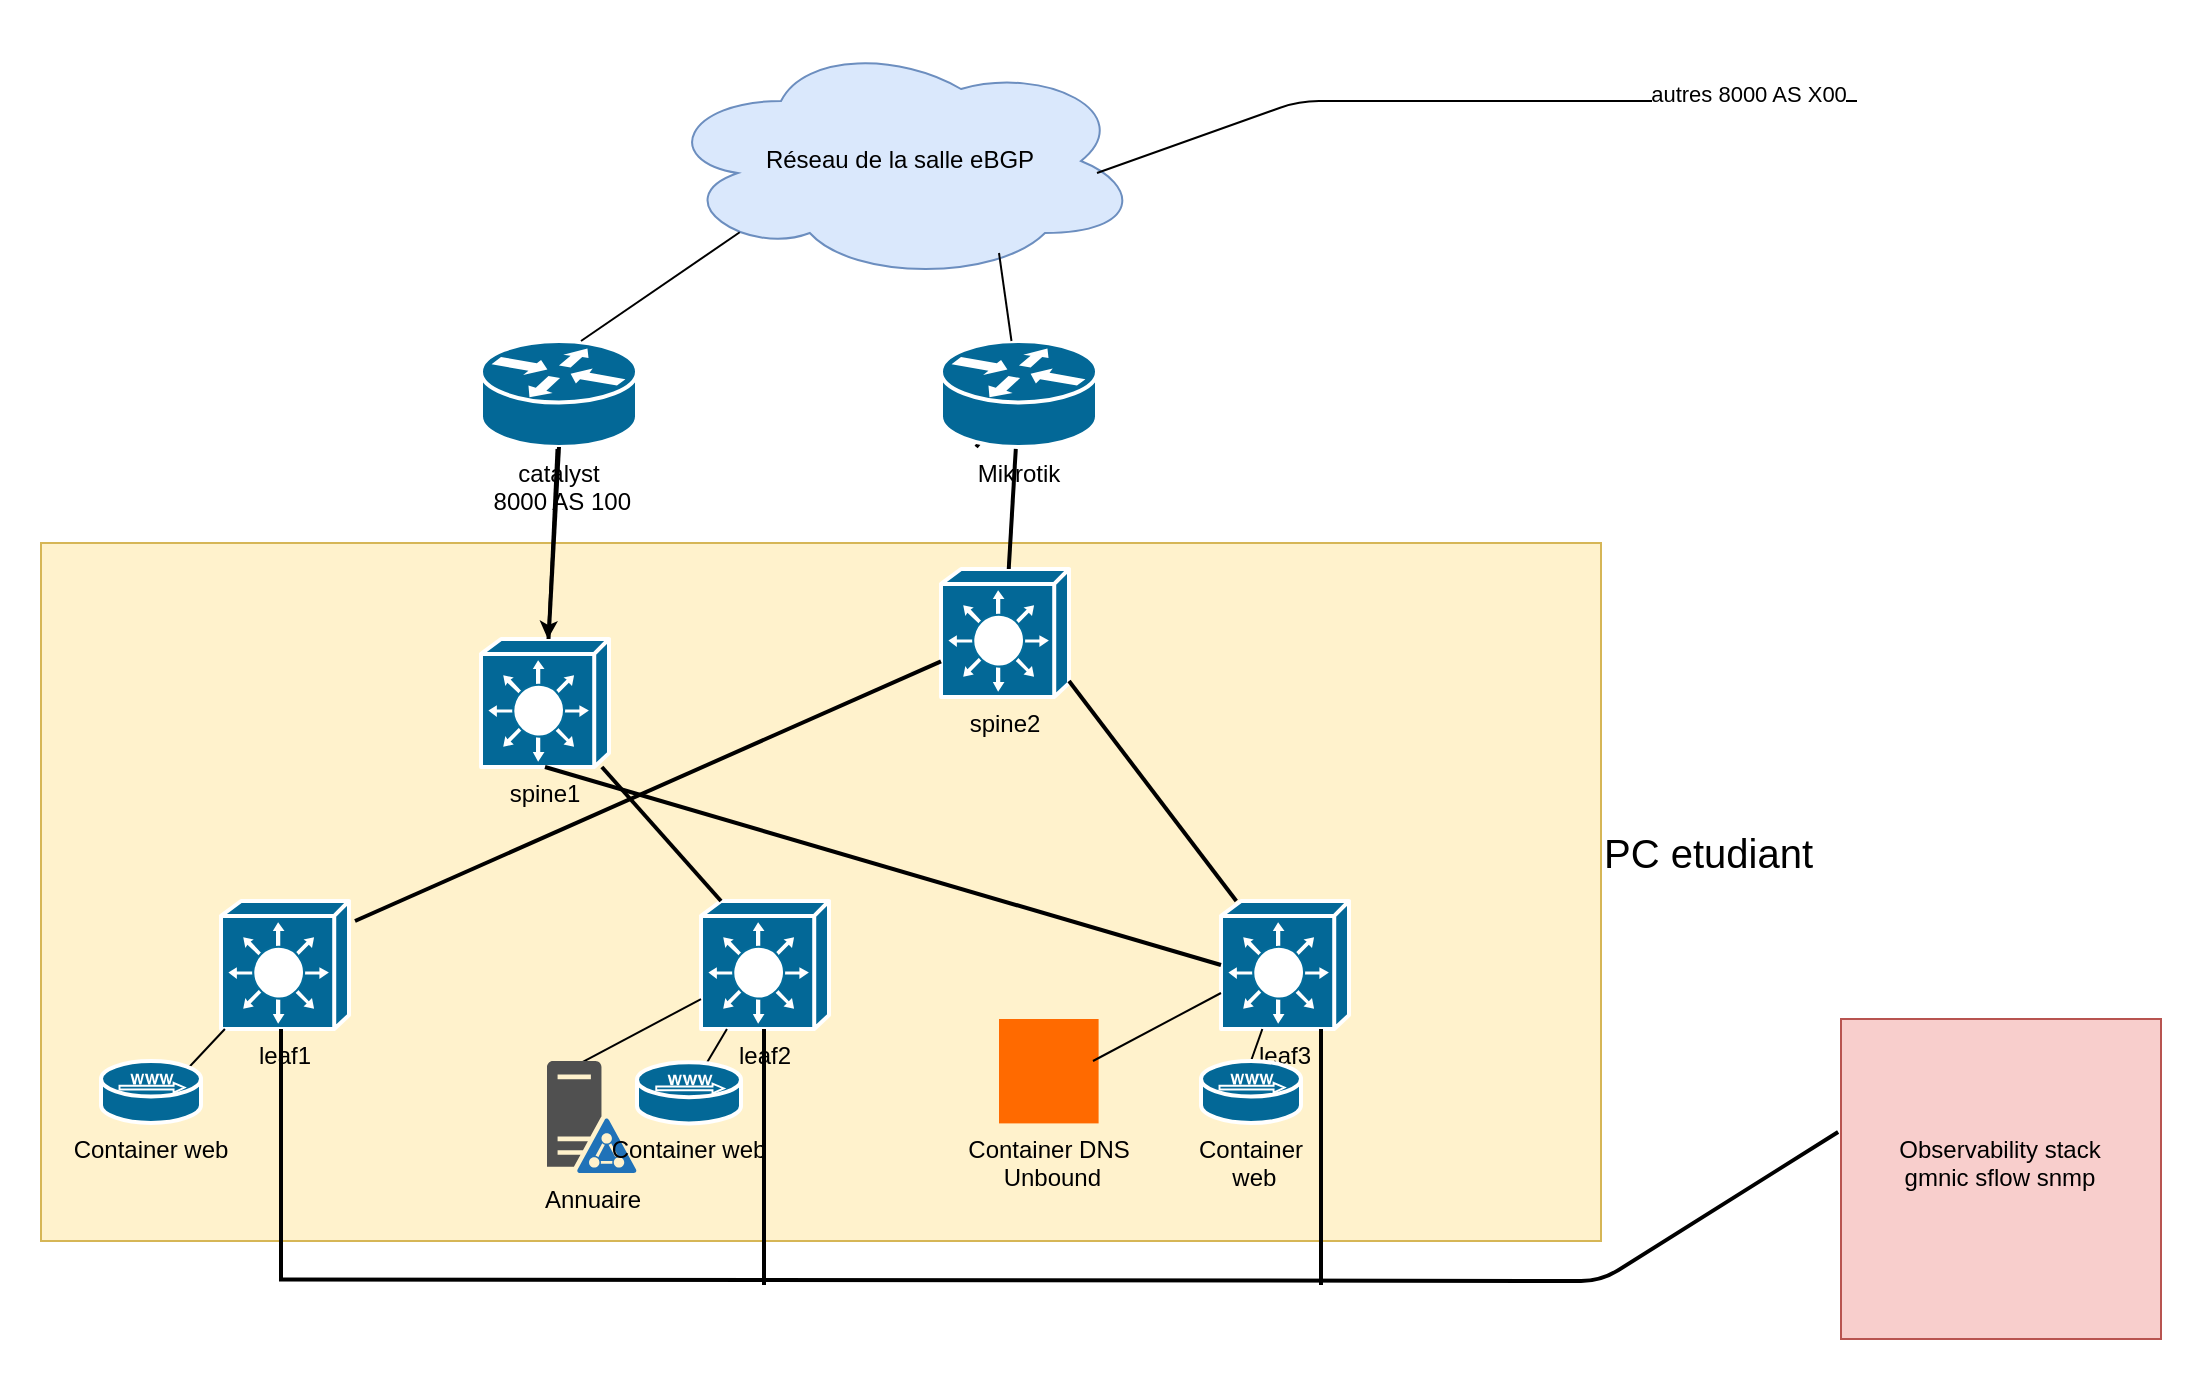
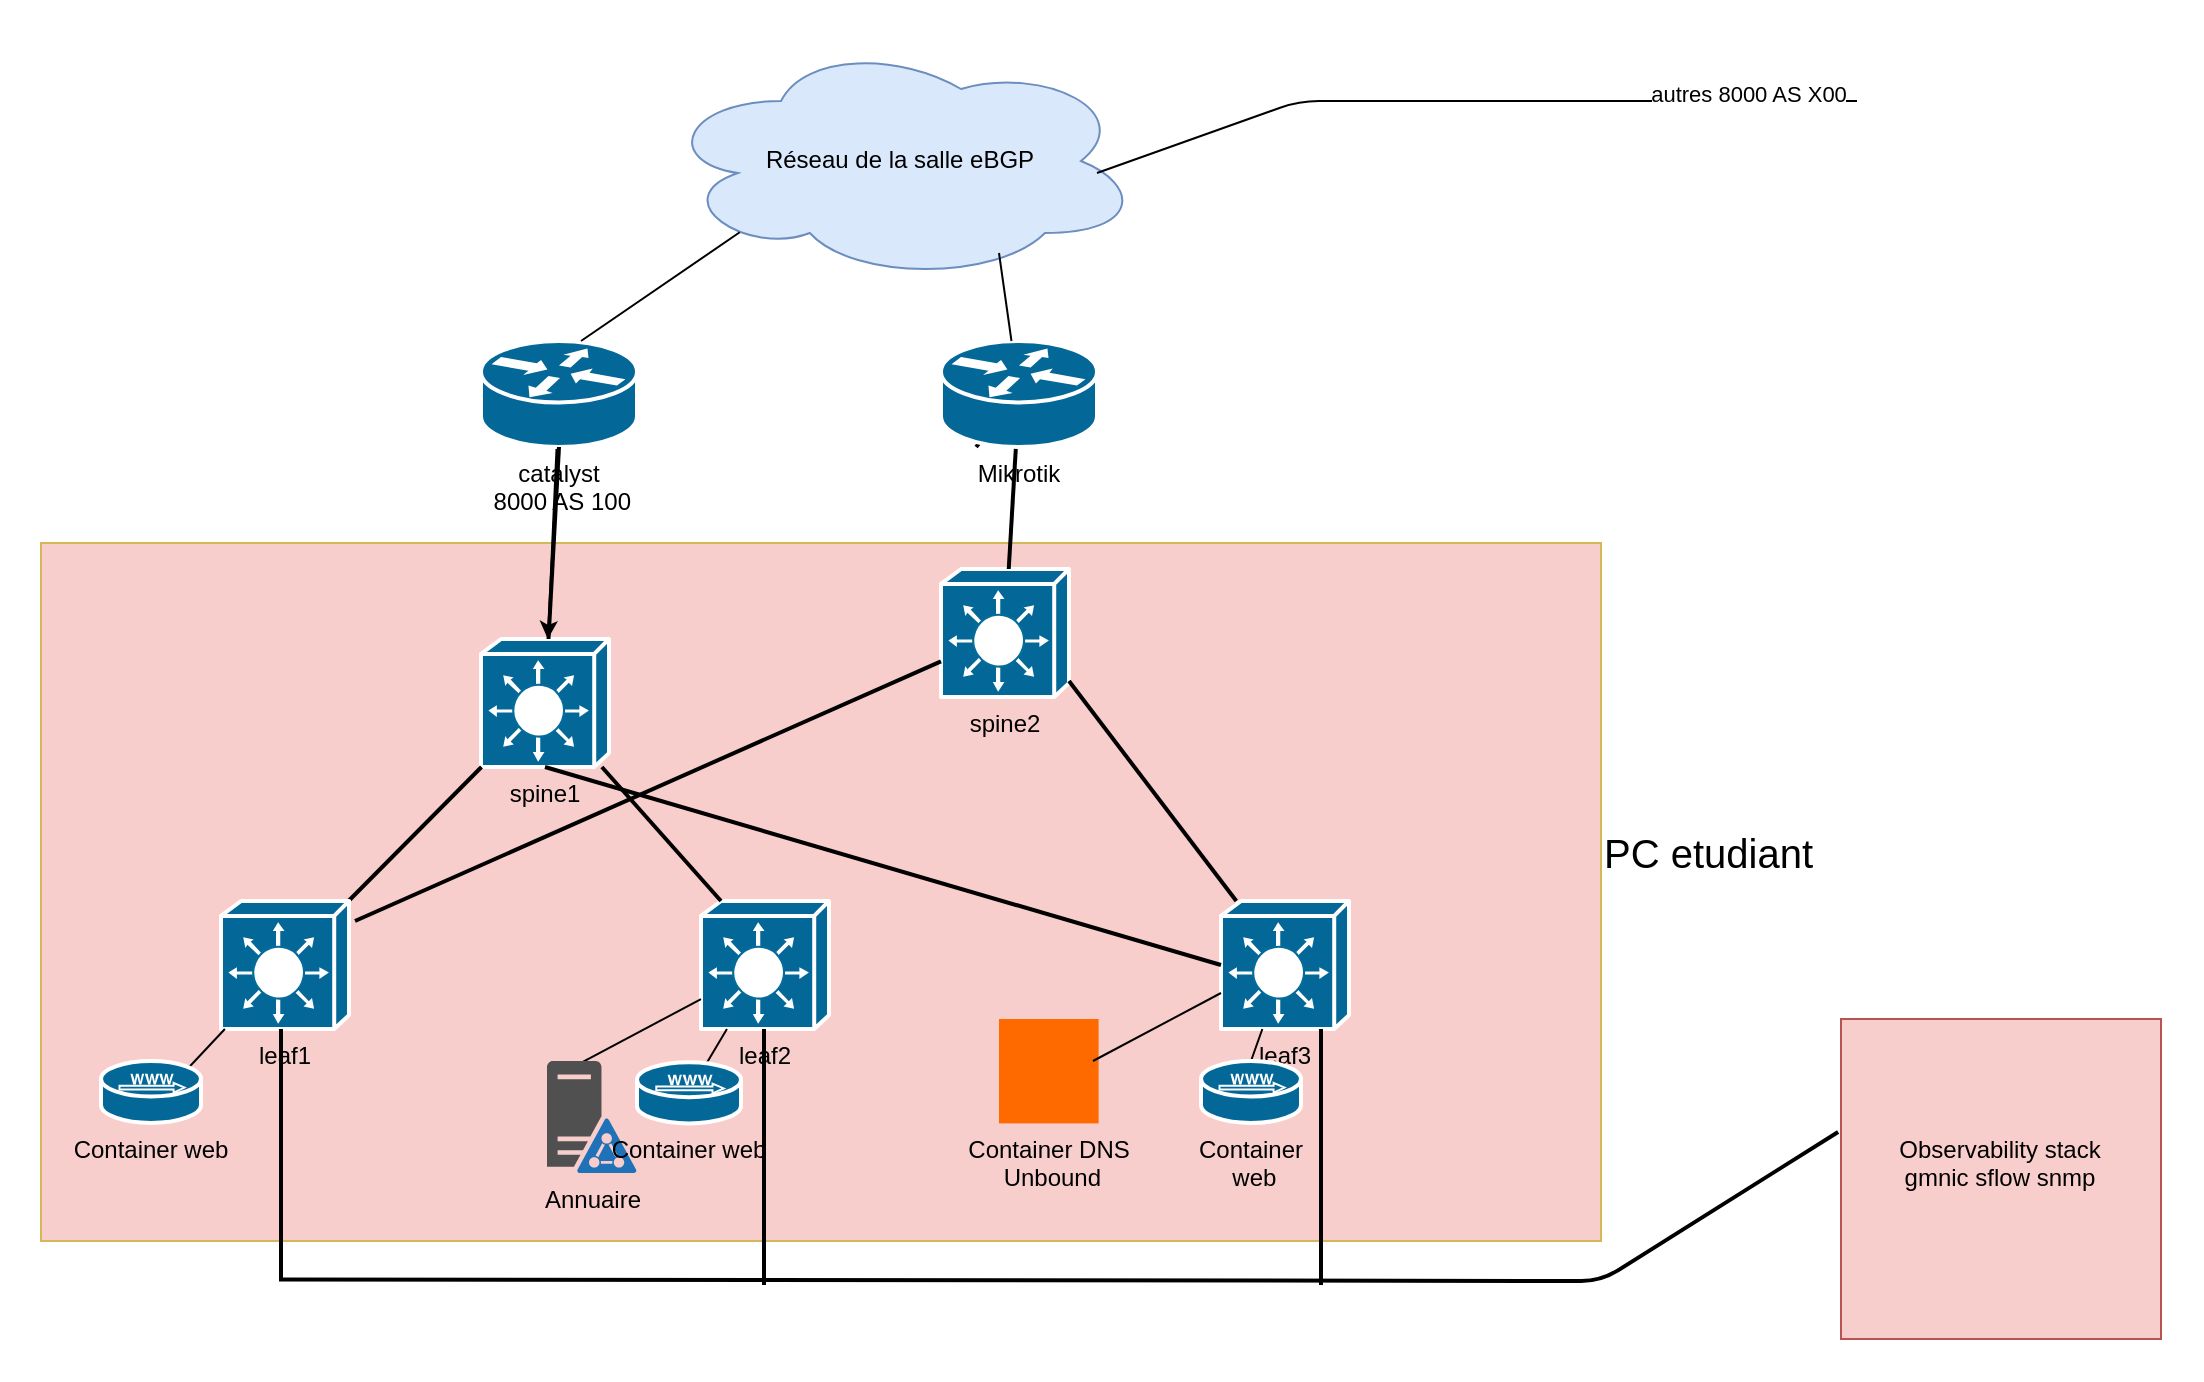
none -> (415, 834)
(821, 892) -> (821, 892)
